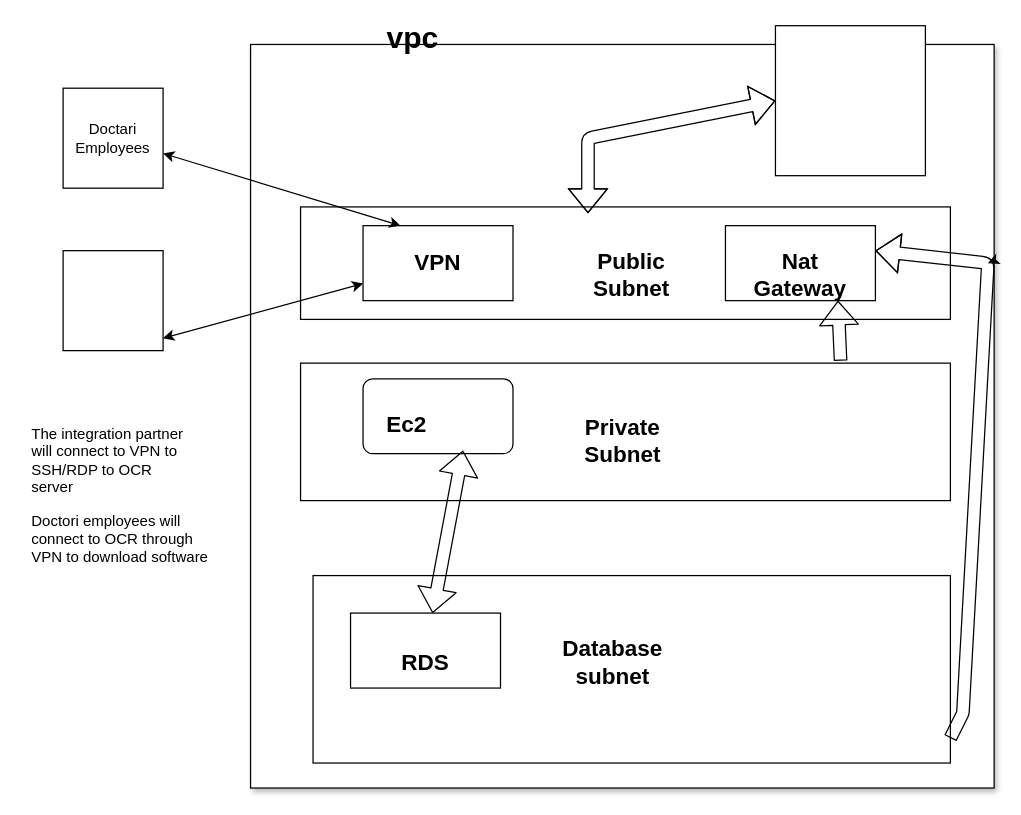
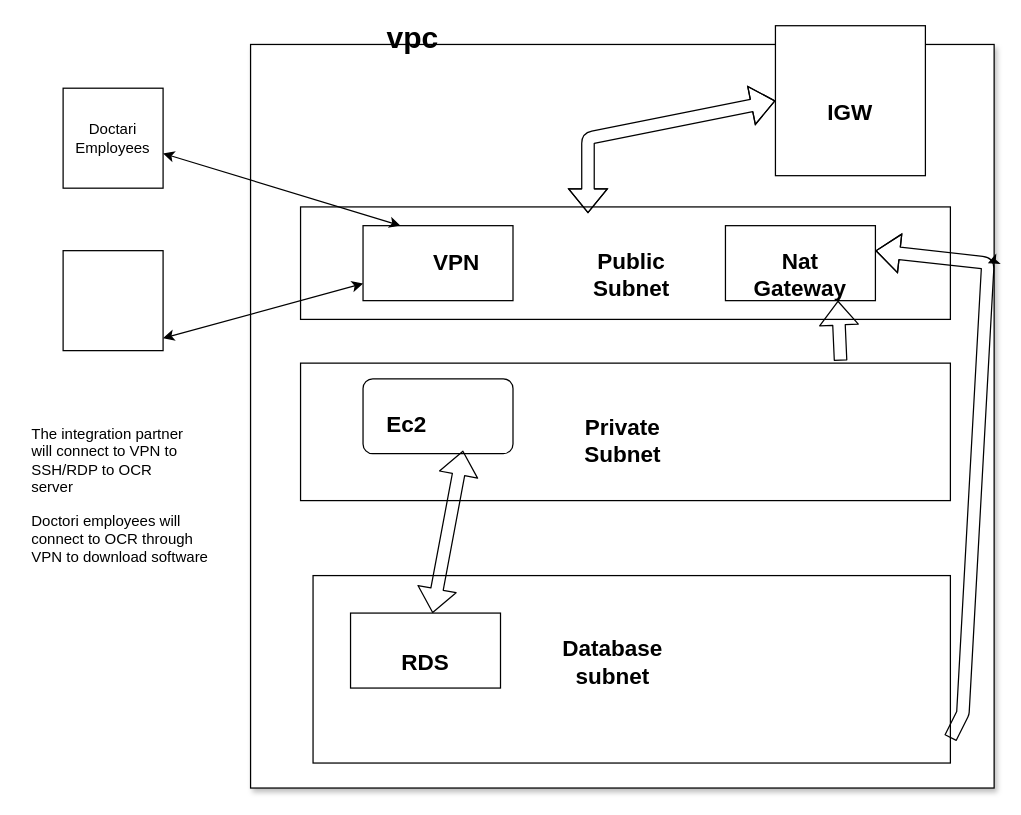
none -> (851, 113)
(438, 263) -> (457, 263)
